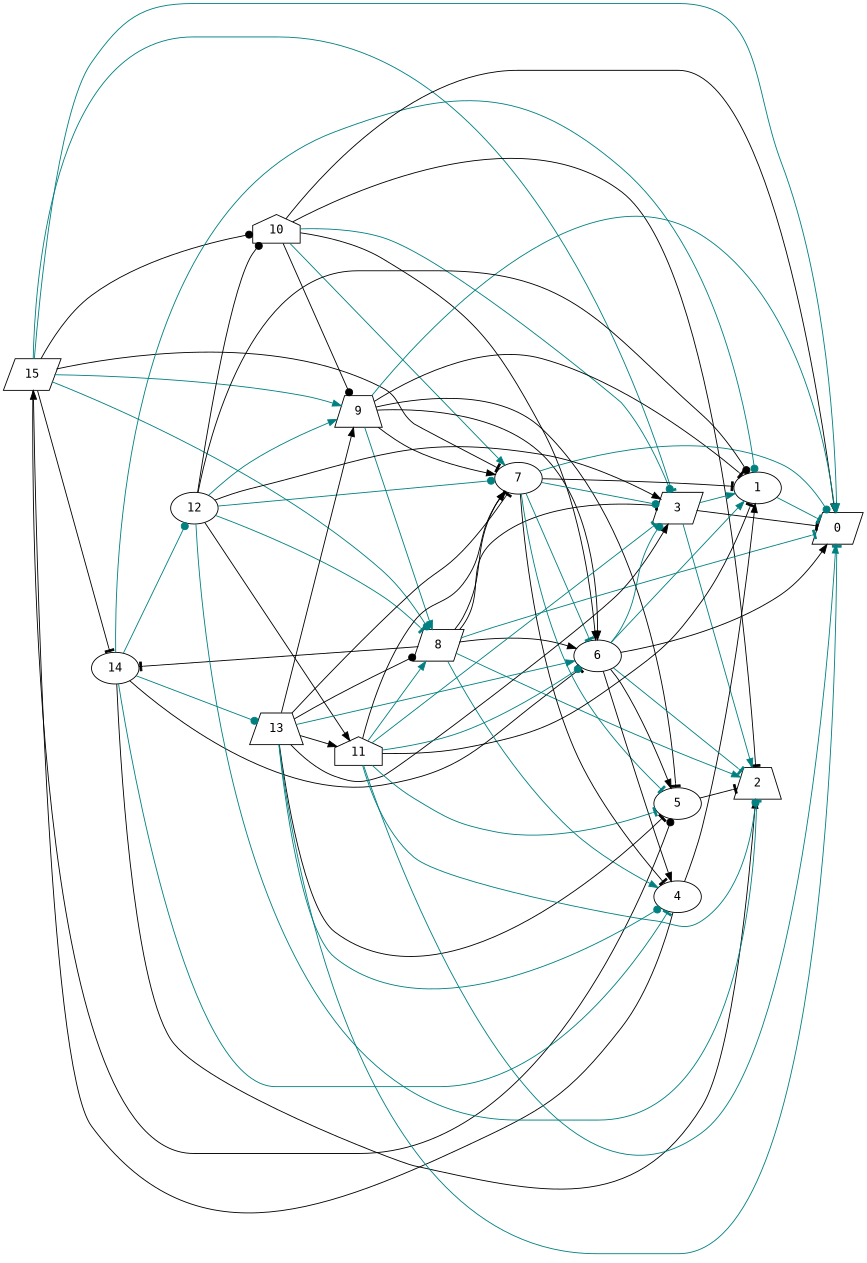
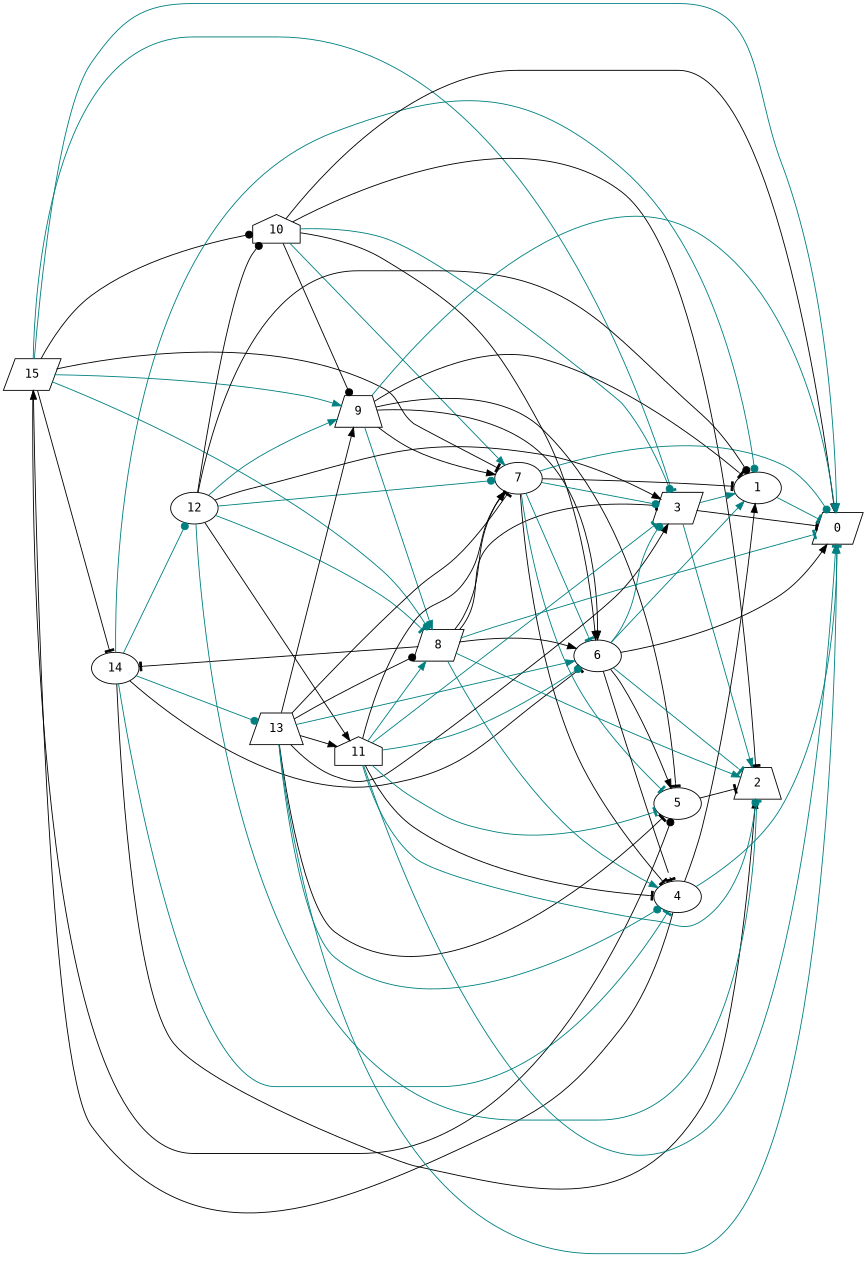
(596, 697) -> (489, 864)
none -> (810, 741)
(635, 772) -> (635, 772)
